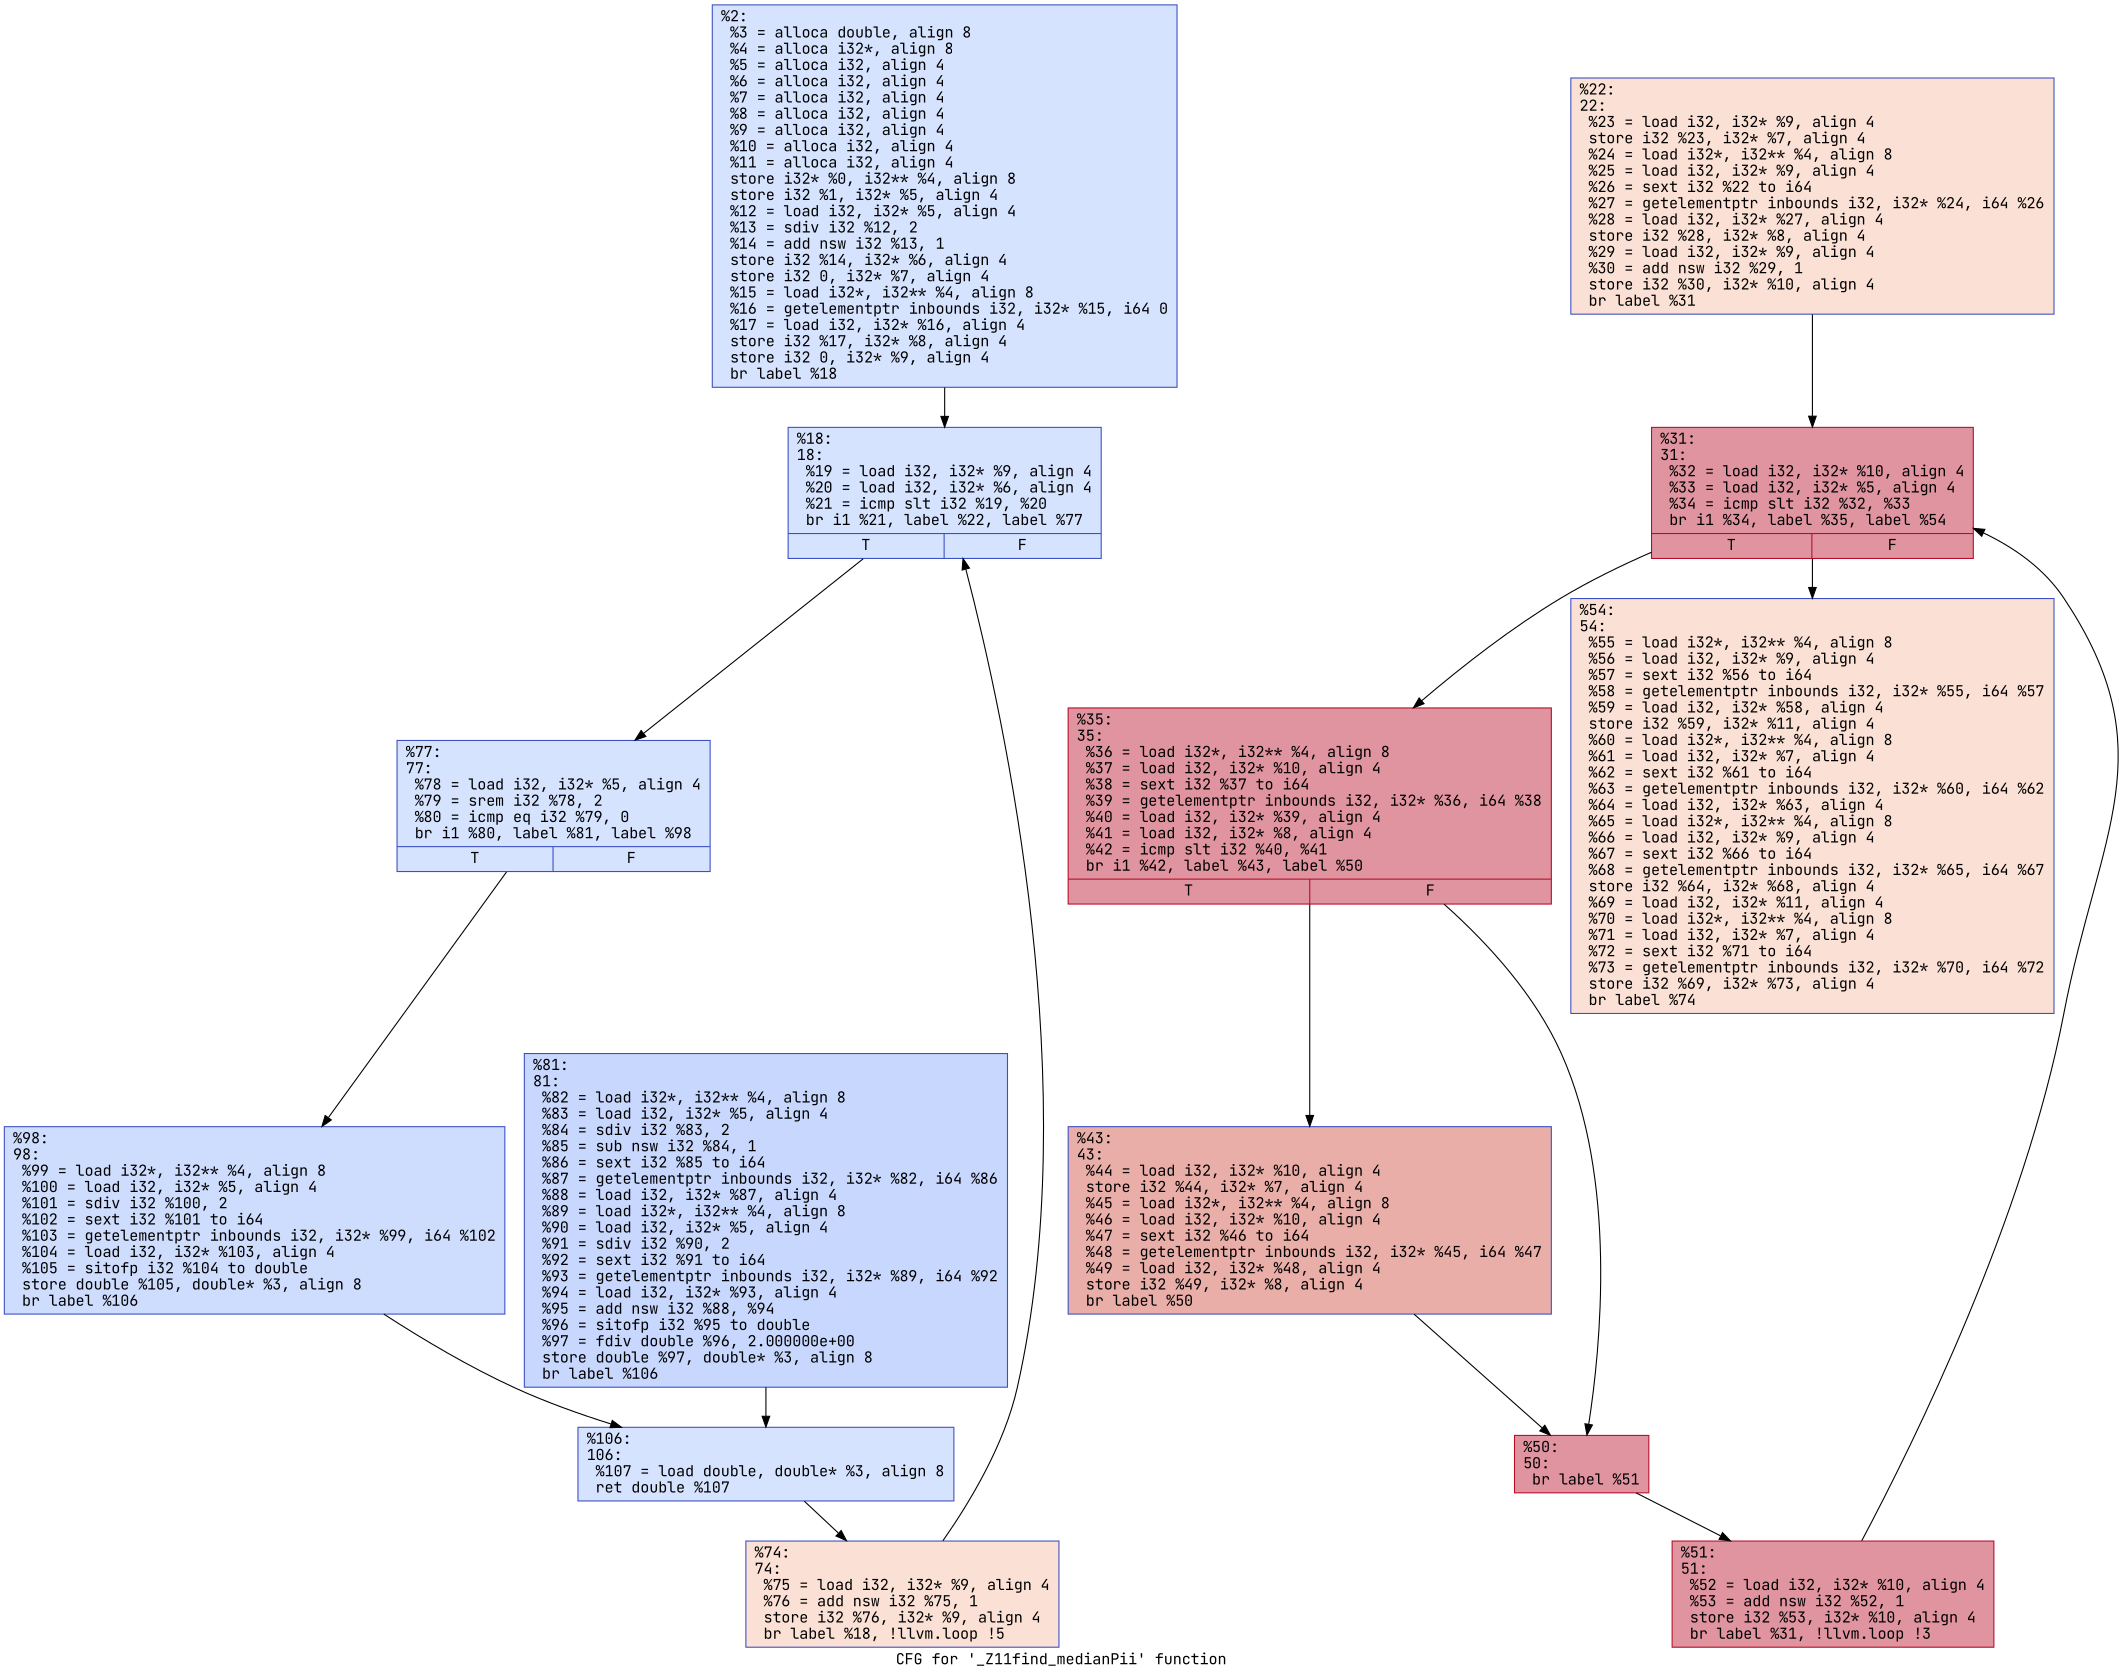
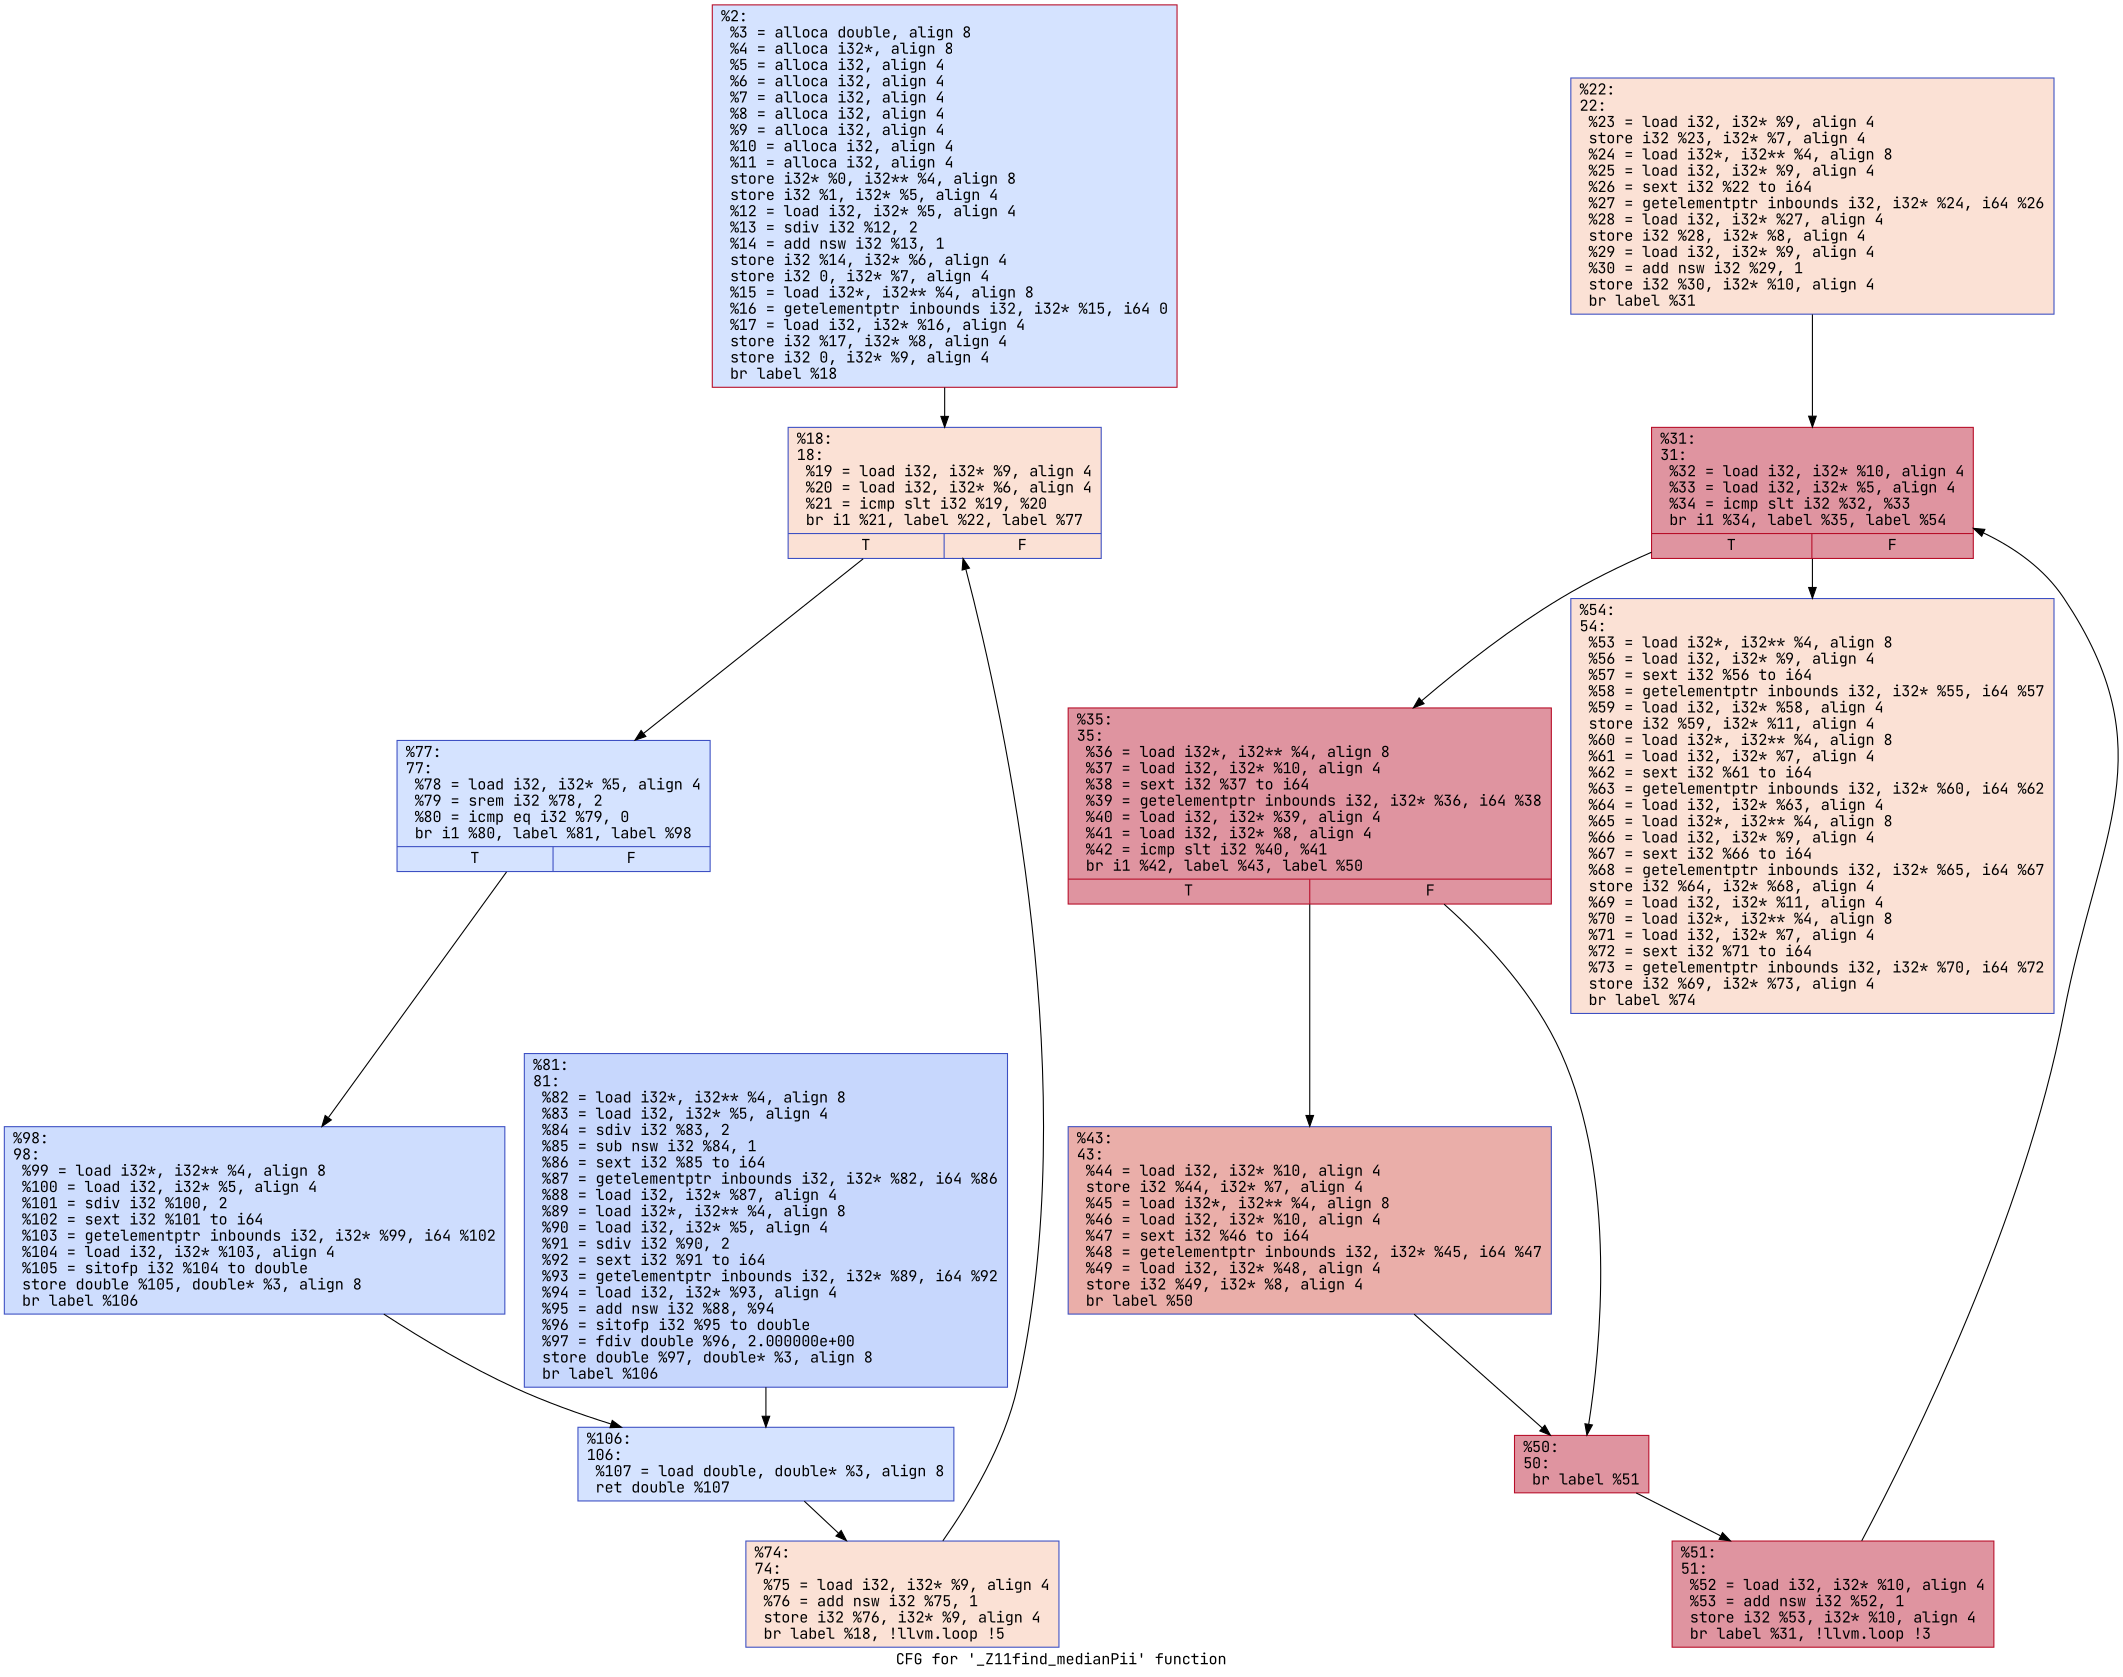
(945, 196) -> (945, 196)
(945, 493) -> (945, 493)
(1736, 643) -> (1736, 643)
